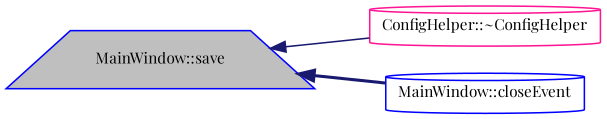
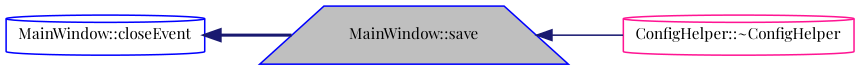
(350, 79) -> (256, 35)
